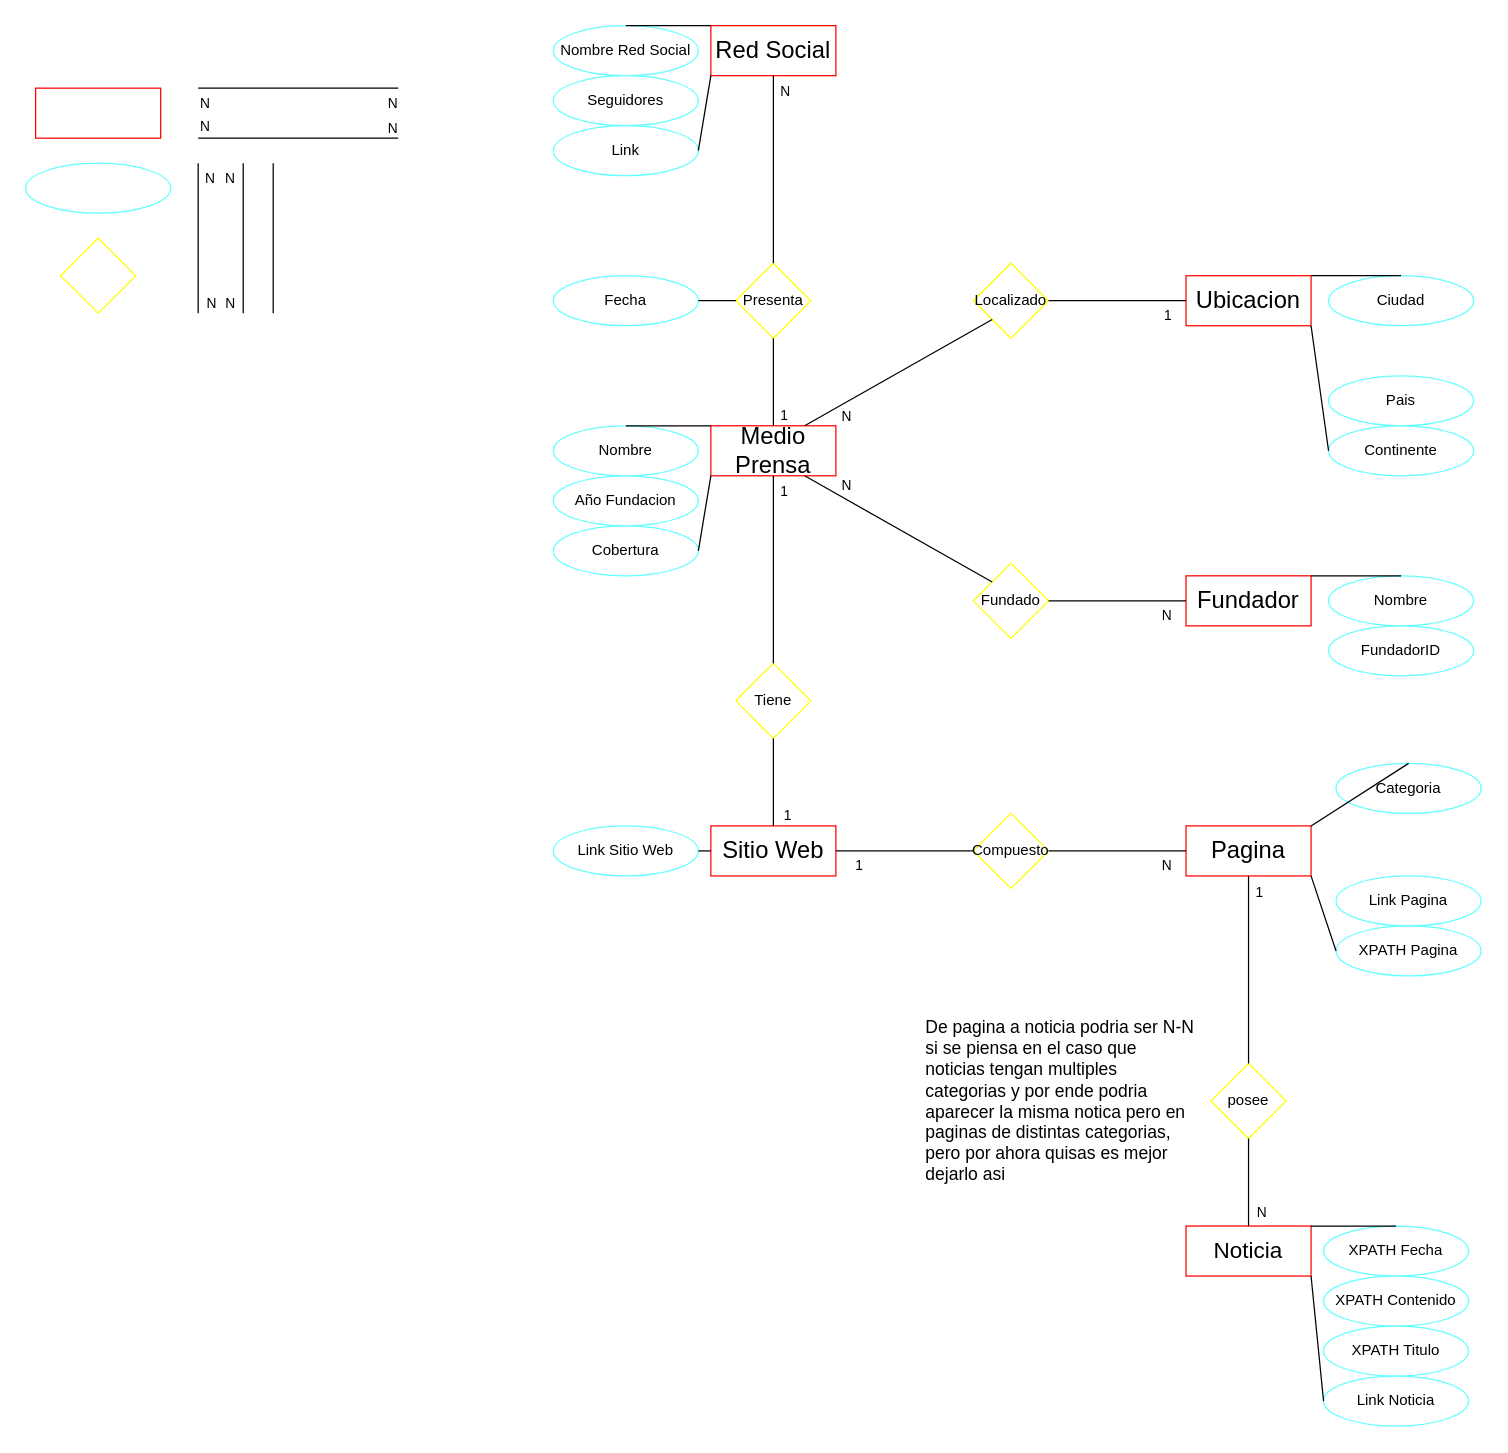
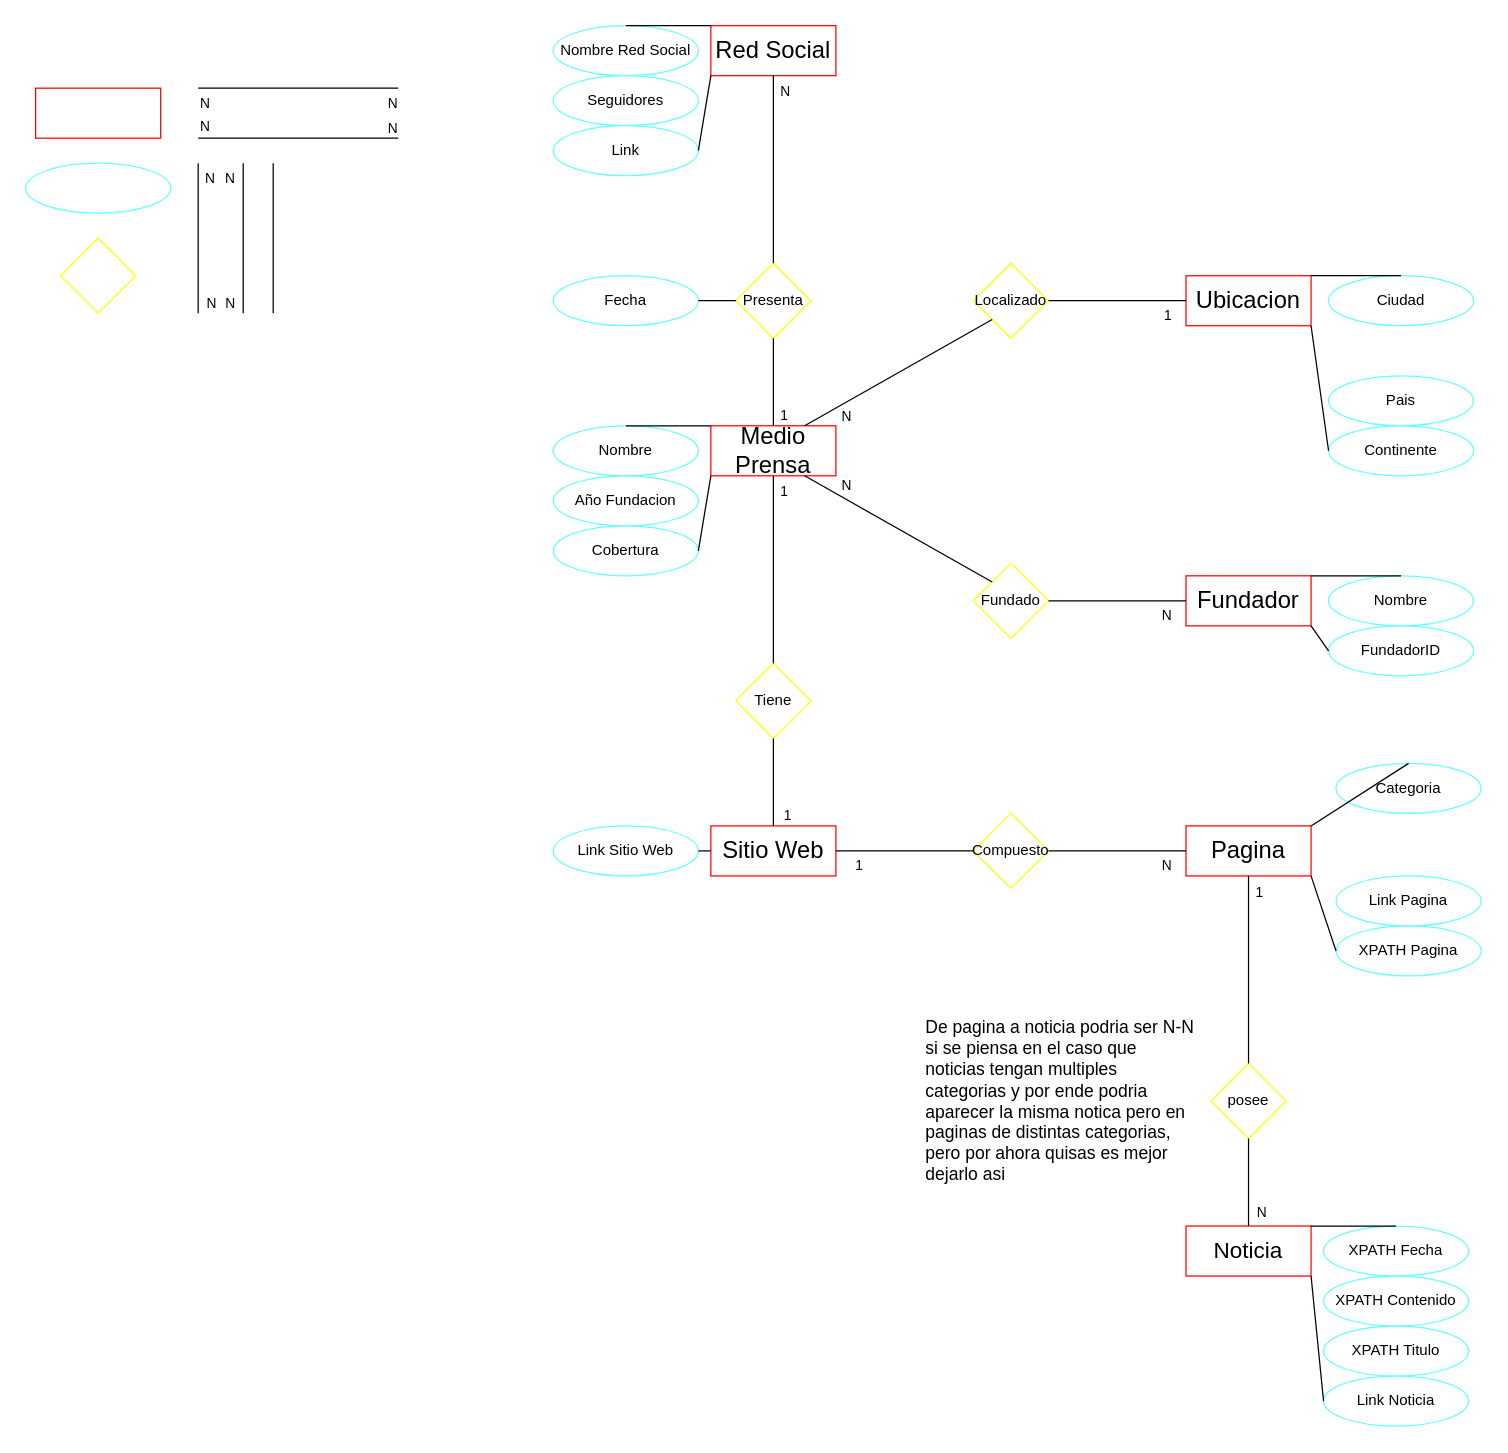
none -> (1319, 638)
